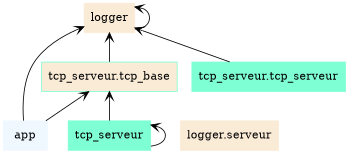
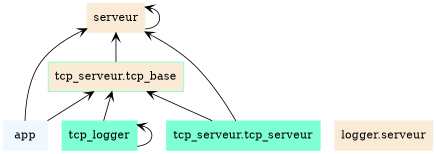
(109, 18) -> (116, 18)
none -> (183, 108)
(109, 136) -> (100, 136)
